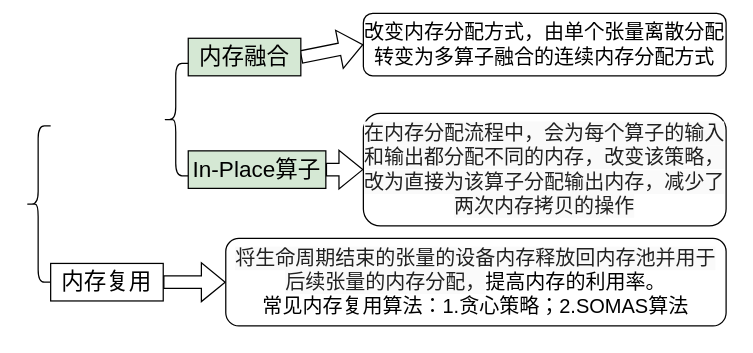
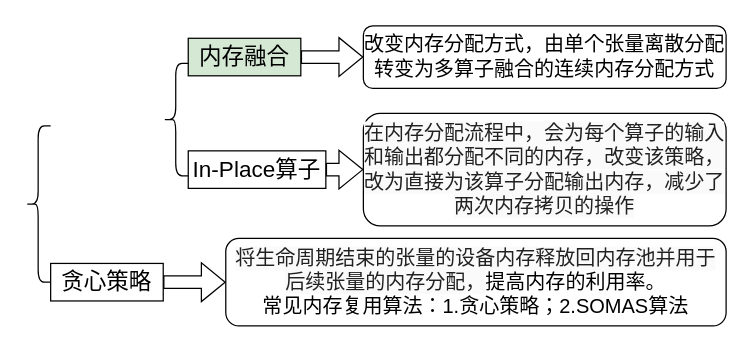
(544, 44) -> (544, 57)
(257, 169) -> (257, 169)
(107, 282) -> (107, 282)
